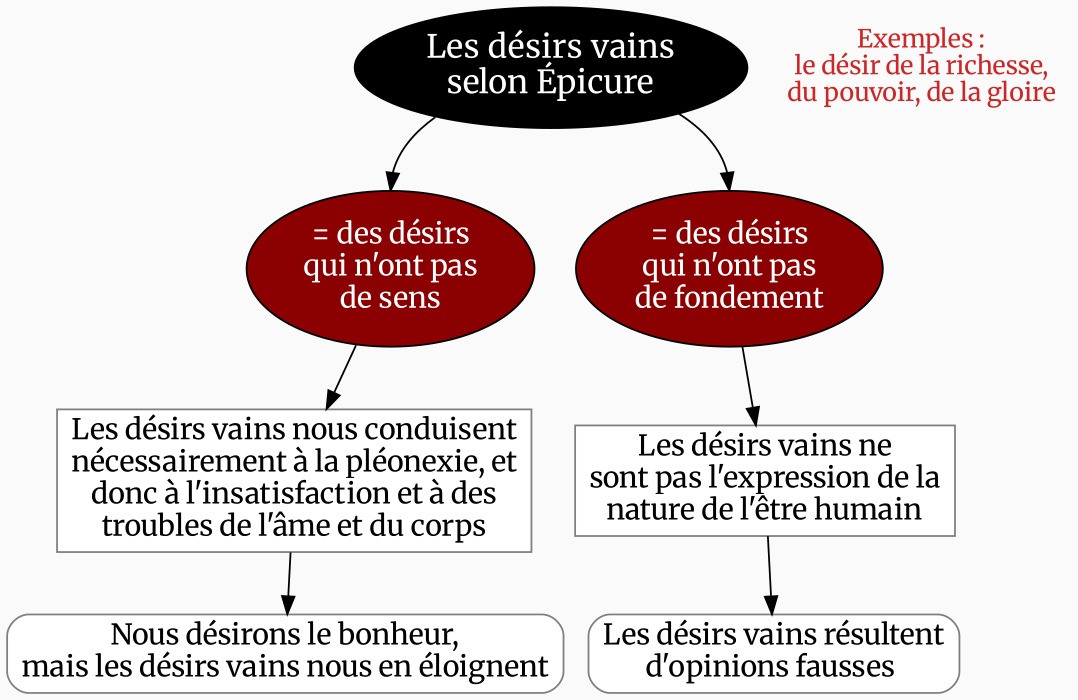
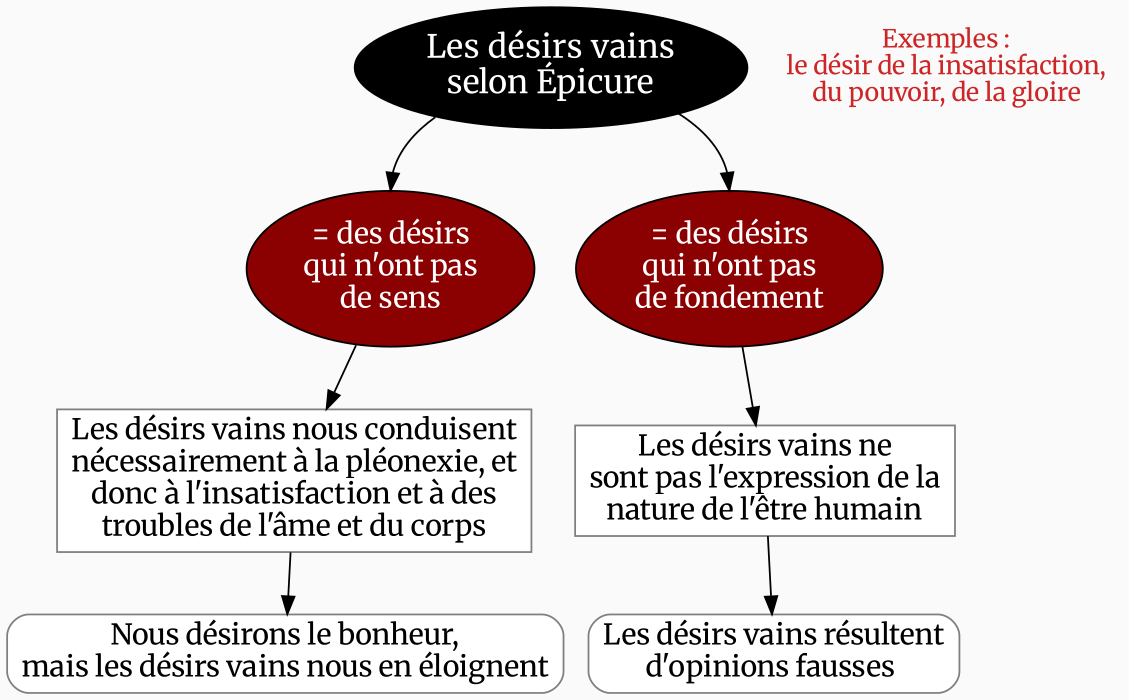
(922, 68) -> (947, 68)
